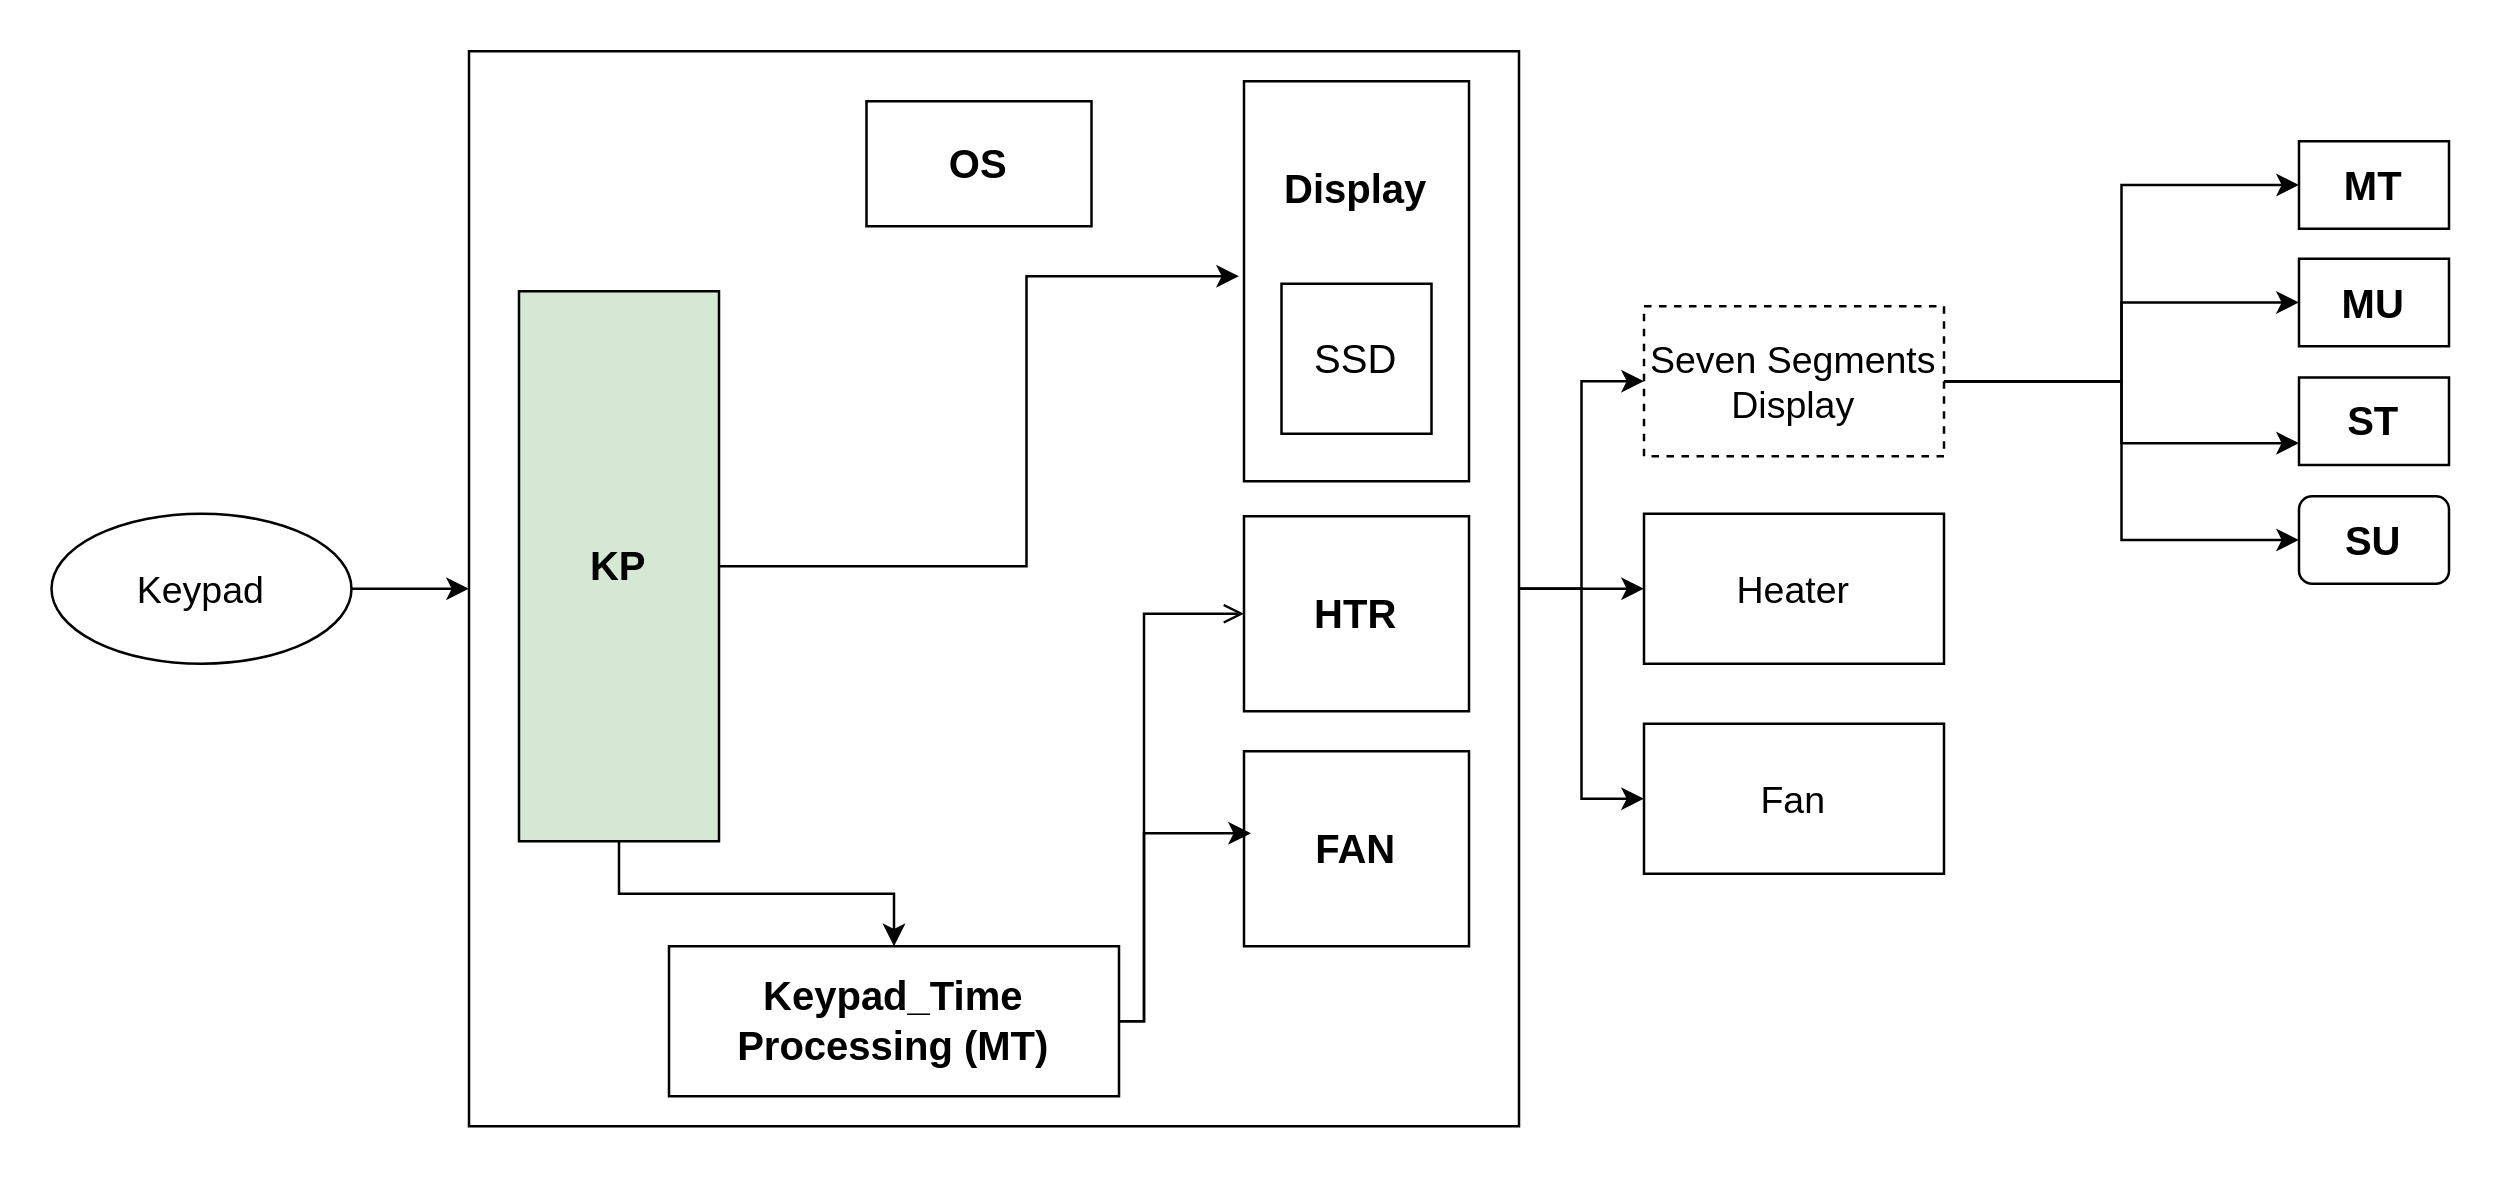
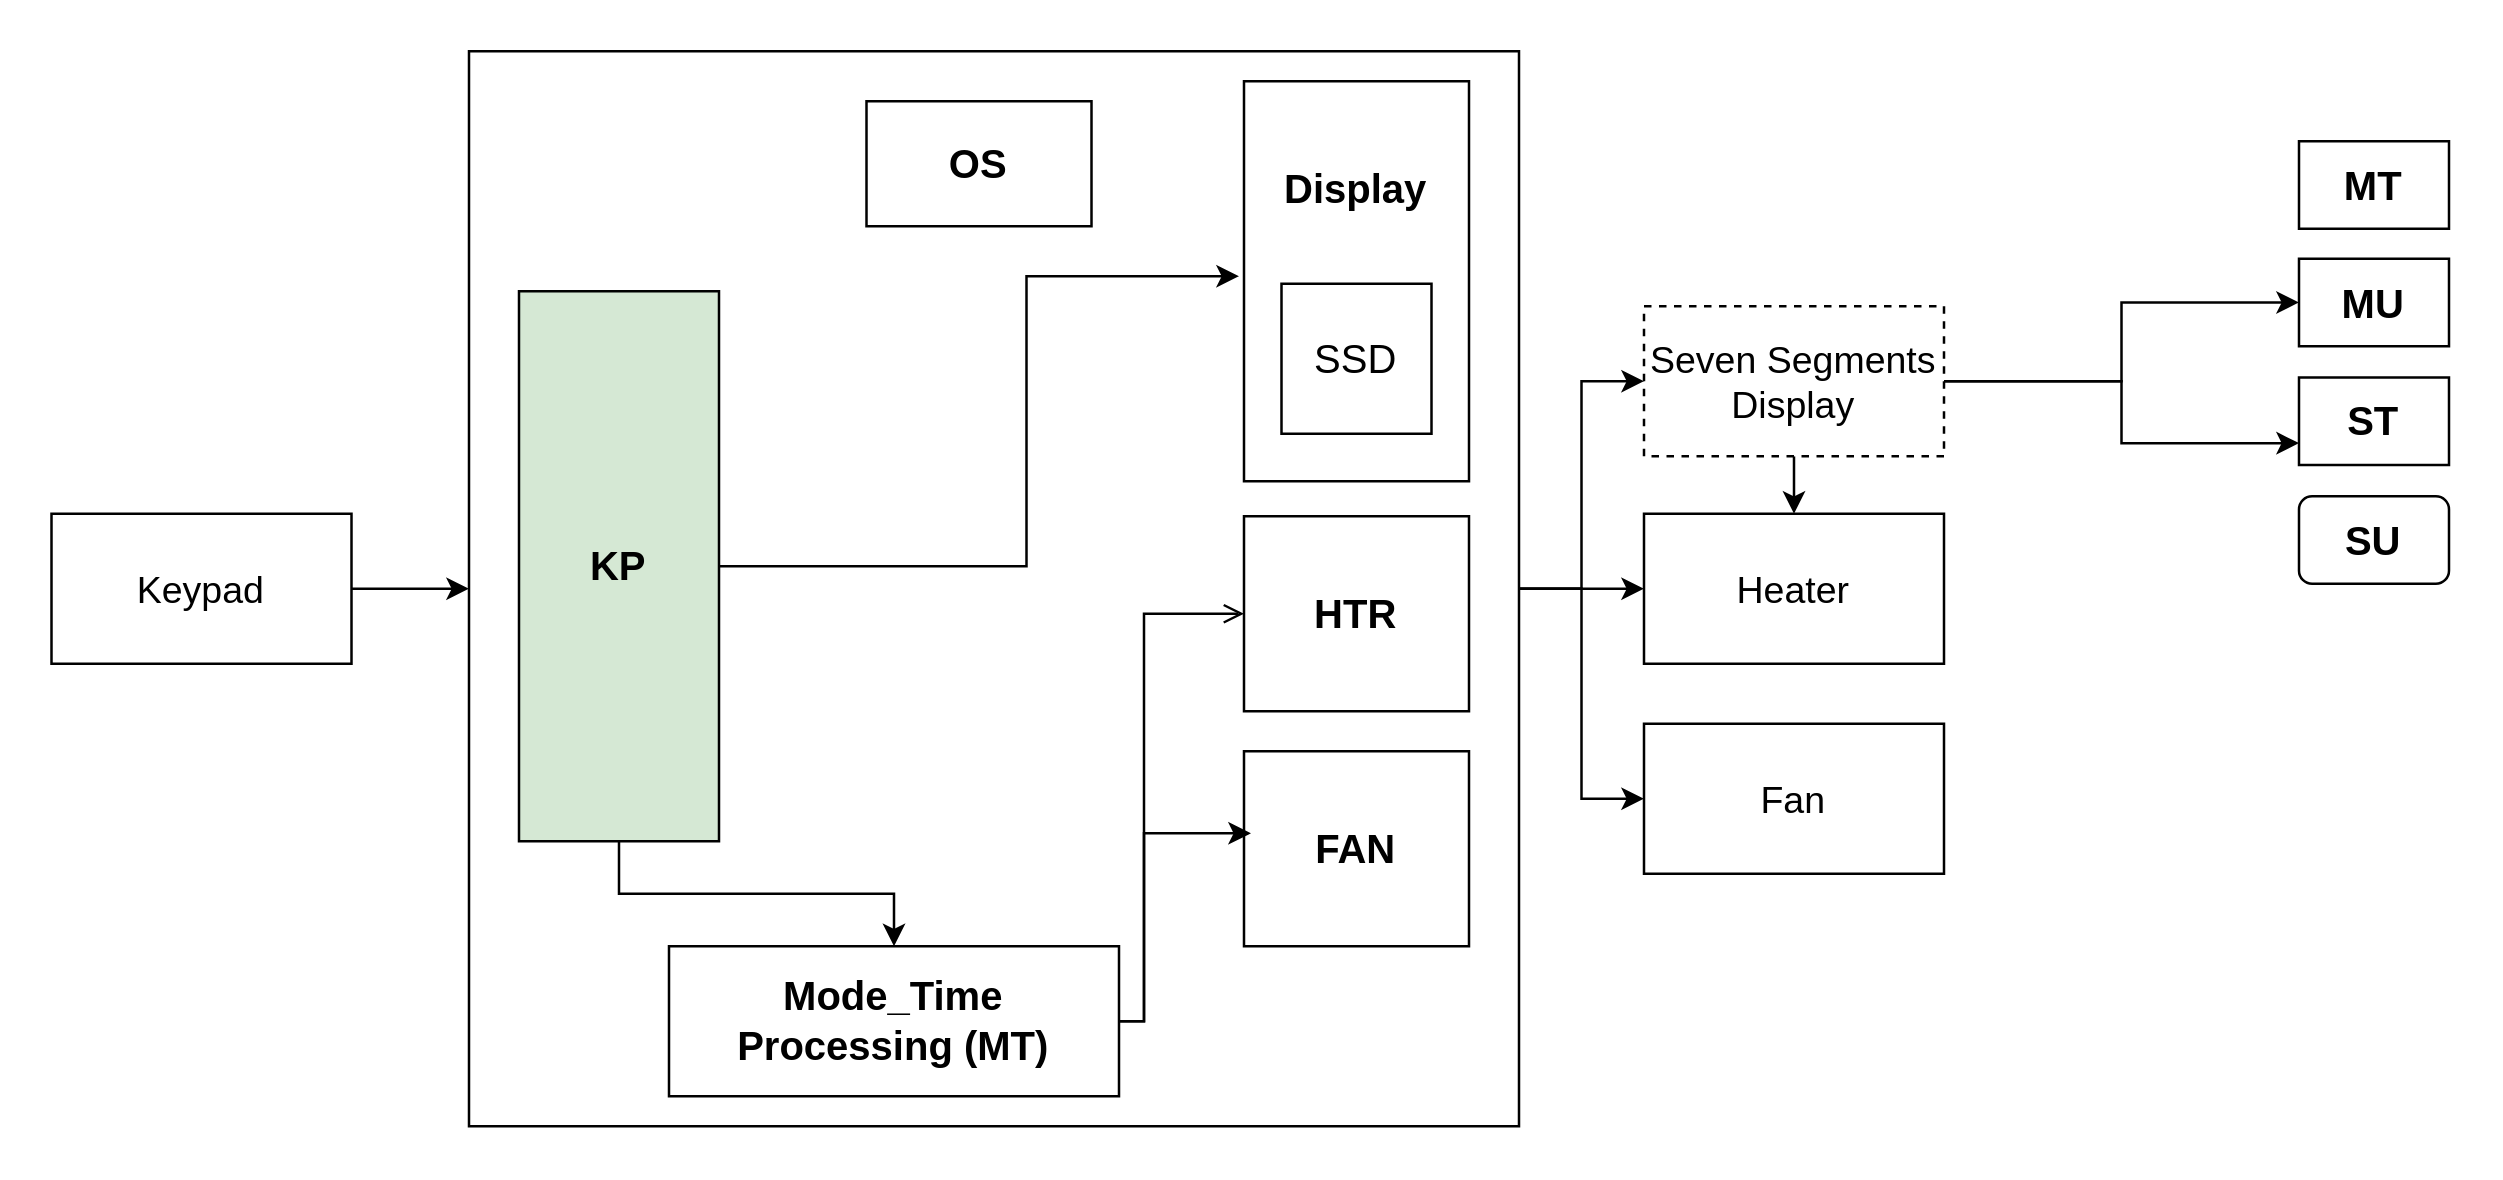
(2145, 185) -> none
(2155, 540) -> (1794, 493)
(201, 589) -> (201, 589)
(894, 1021) -> (894, 1021)
